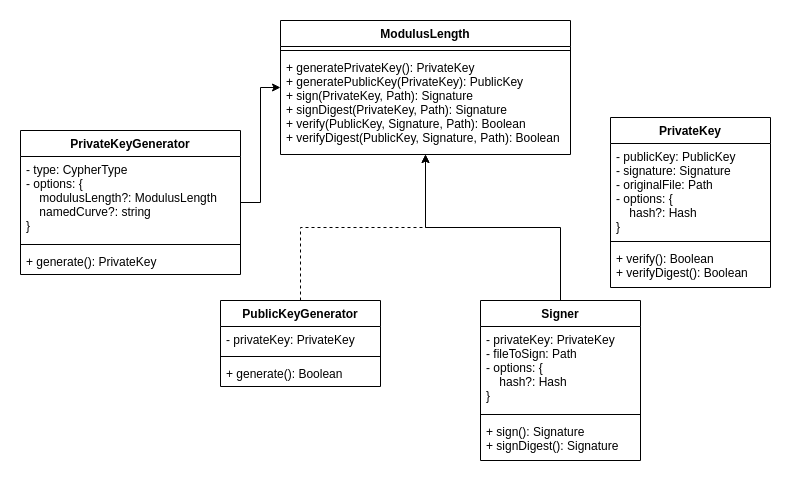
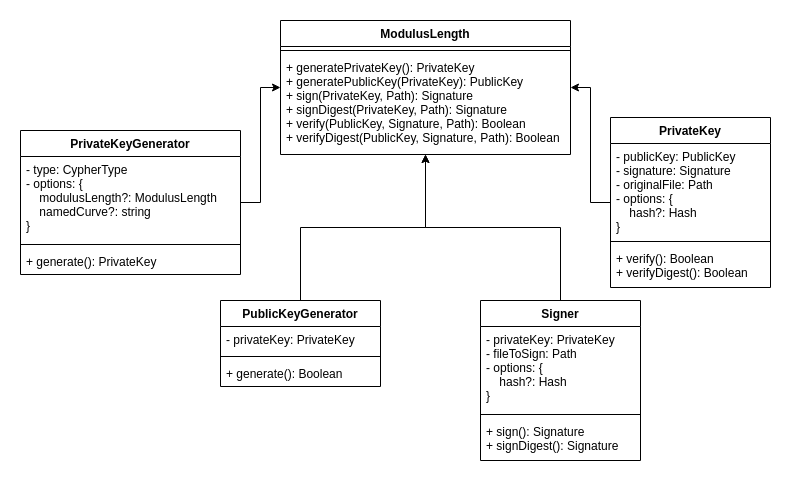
none -> (591, 148)
(327, 228) -> (327, 228)
